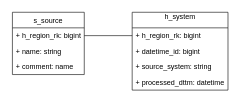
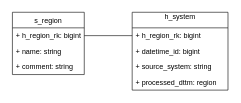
(48, 20) -> (48, 20)
(43, 67) -> (46, 67)
(184, 83) -> (180, 83)
